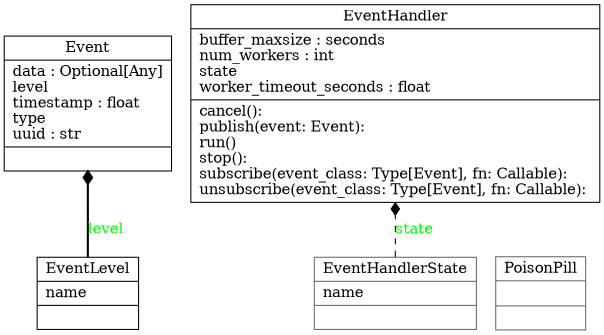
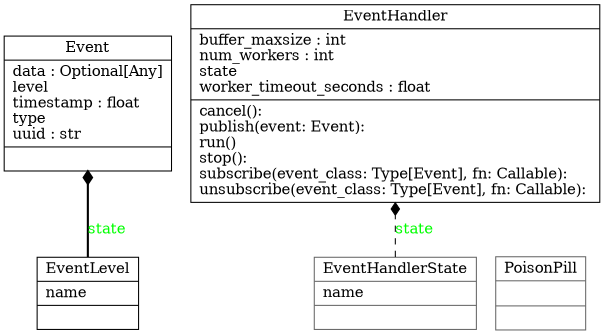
(292, 40) -> (273, 40)
(106, 230) -> (107, 230)
